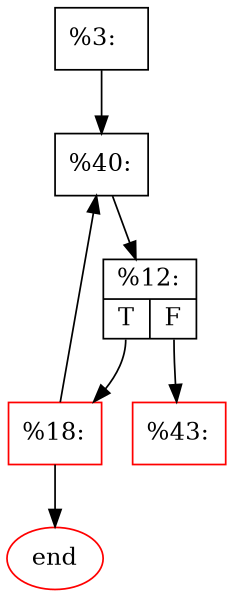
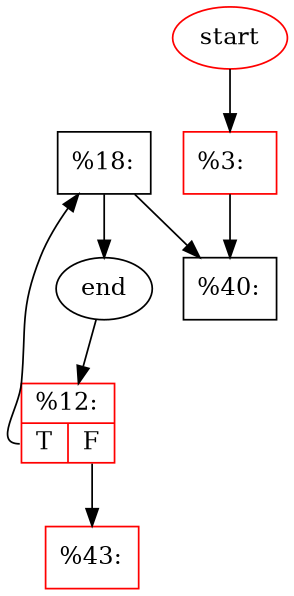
none -> (230, 38)
(102, 39) -> (230, 163)
(121, 220) -> (90, 343)
(150, 299) -> (68, 423)
(55, 433) -> (104, 163)
(55, 558) -> (104, 289)
